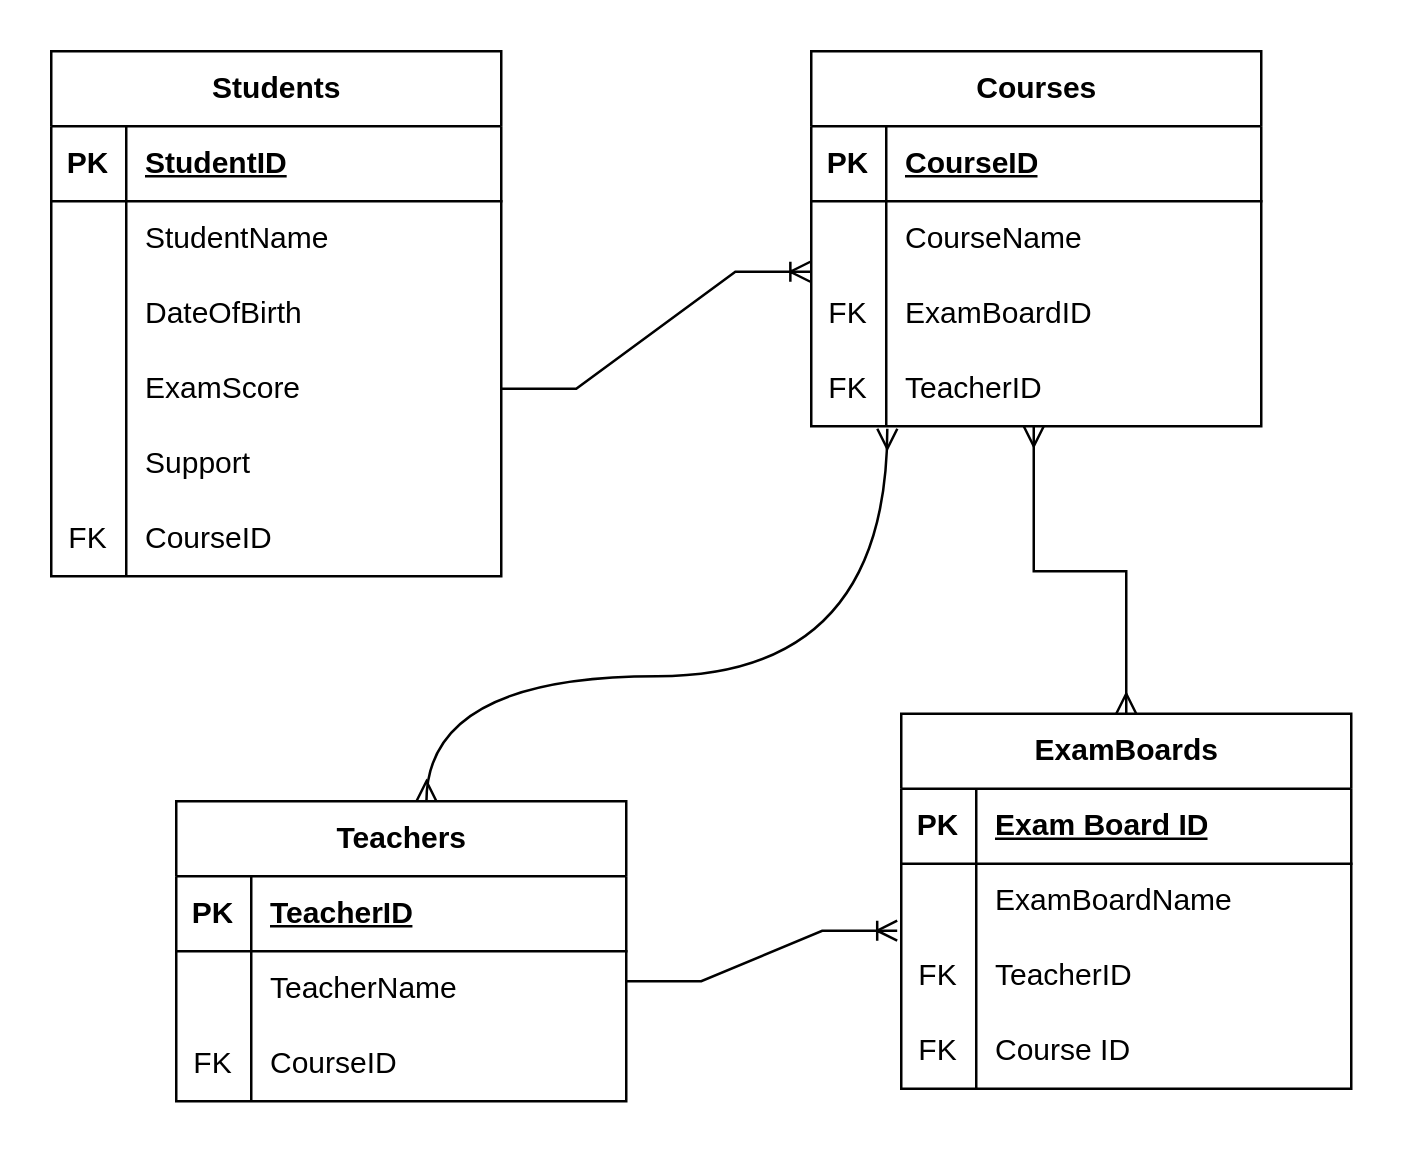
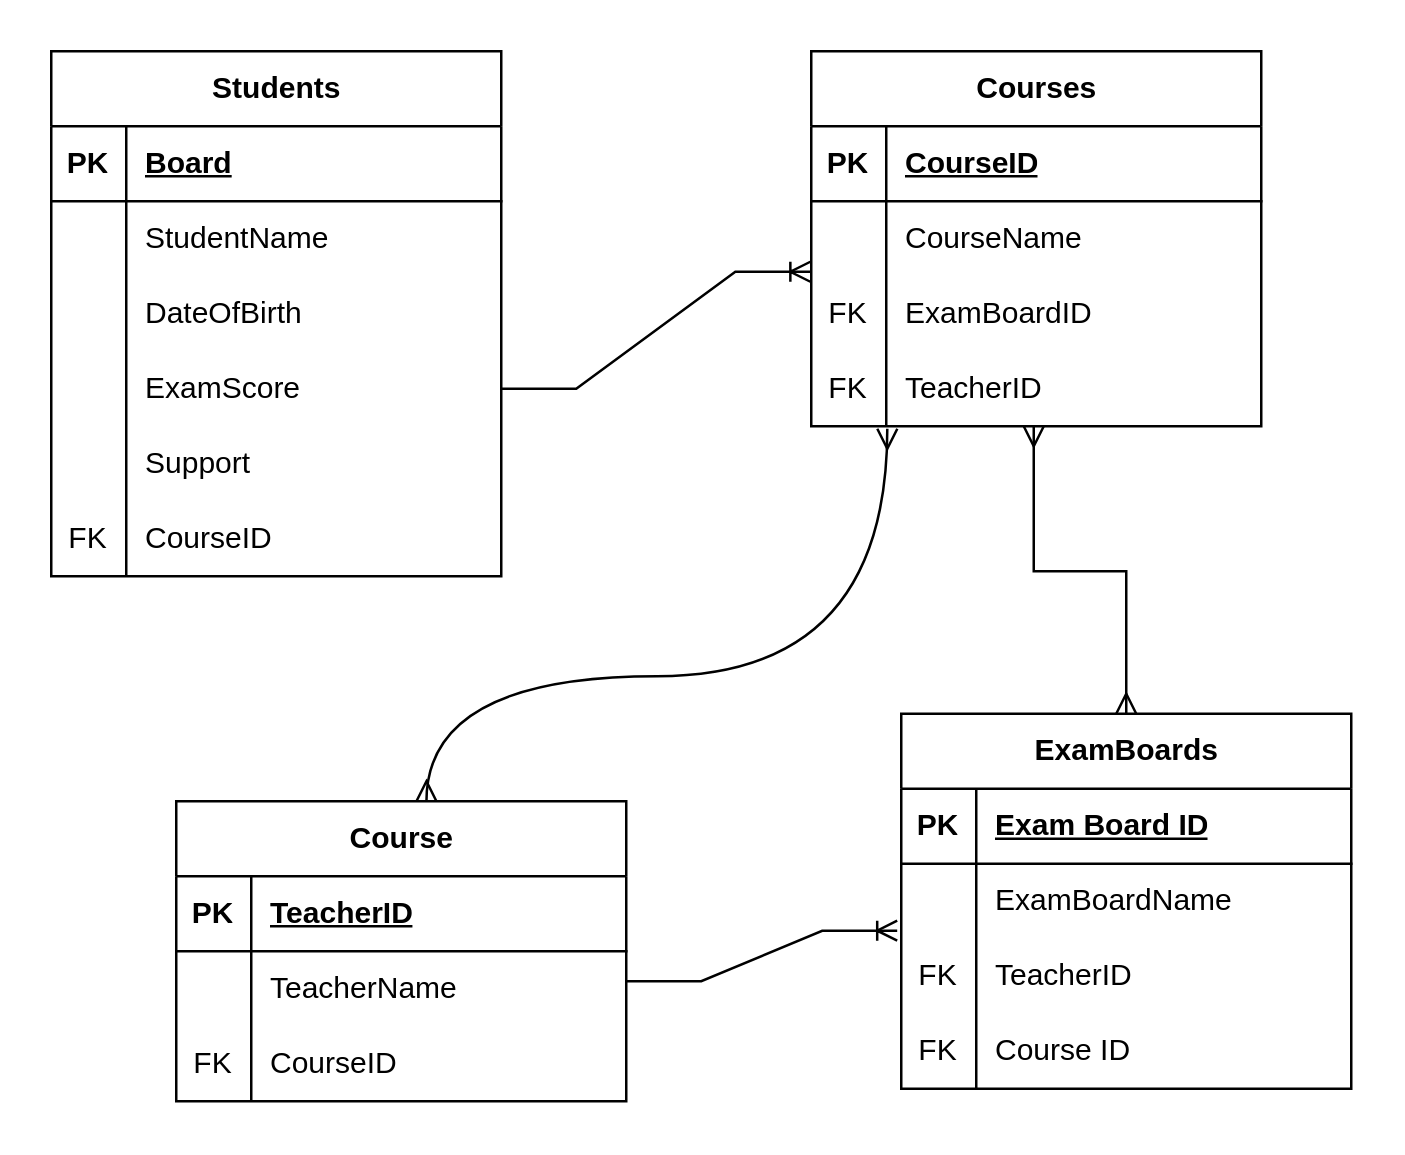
(222, 164) -> (188, 164)
(403, 839) -> (403, 839)
